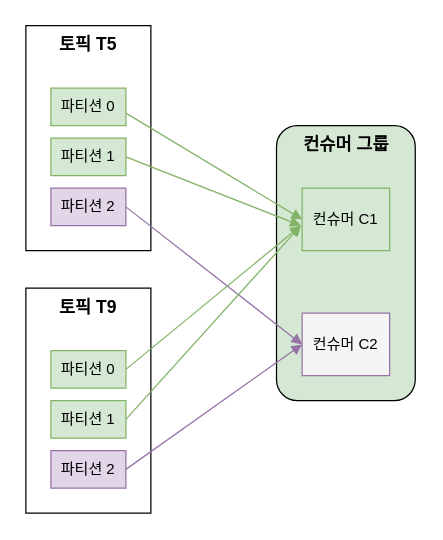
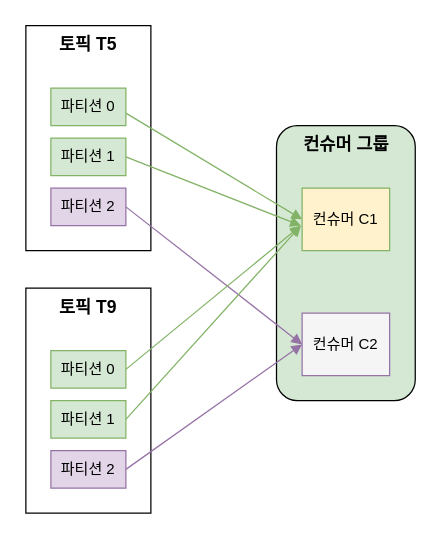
(346, 219) -> (346, 219)
